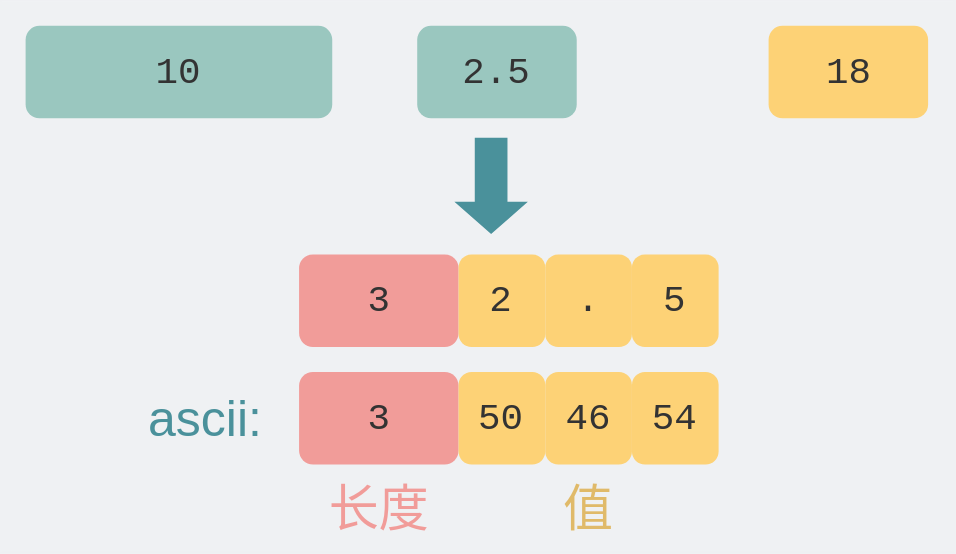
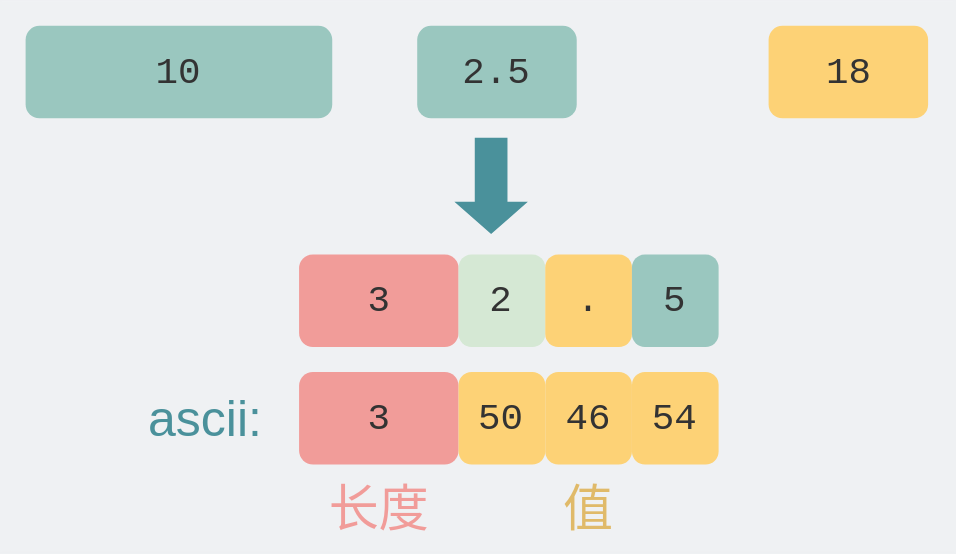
(502, 301) -> (502, 301)
(675, 301) -> (675, 301)
